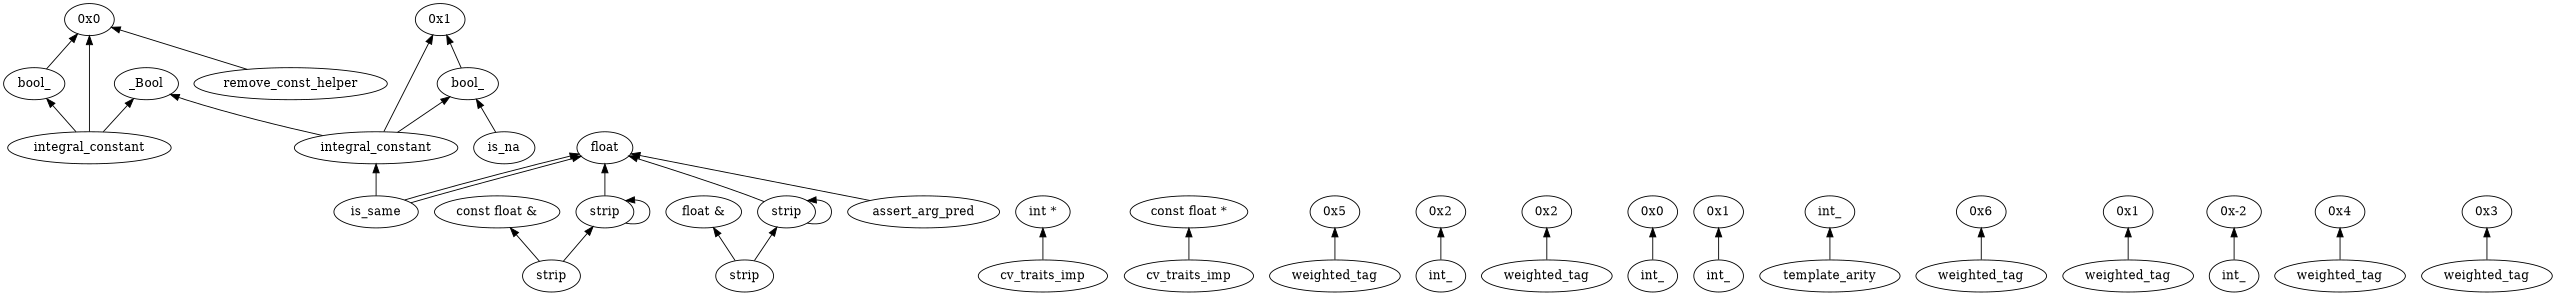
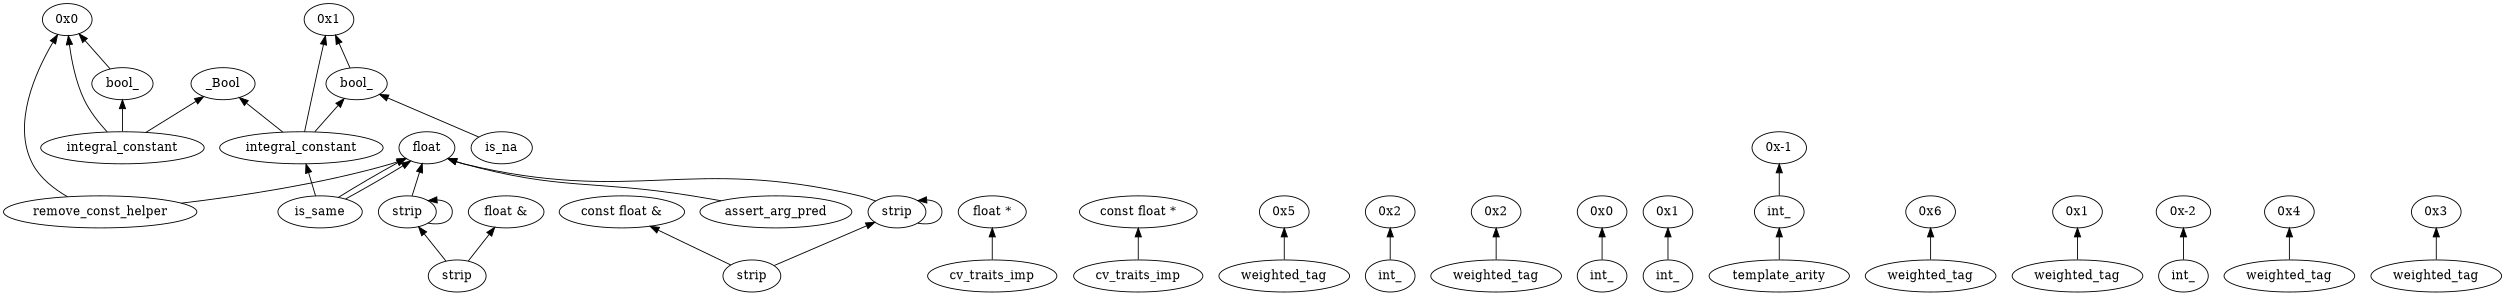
none -> (1779, 148)
none -> (290, 187)
(1043, 212) -> (992, 212)
